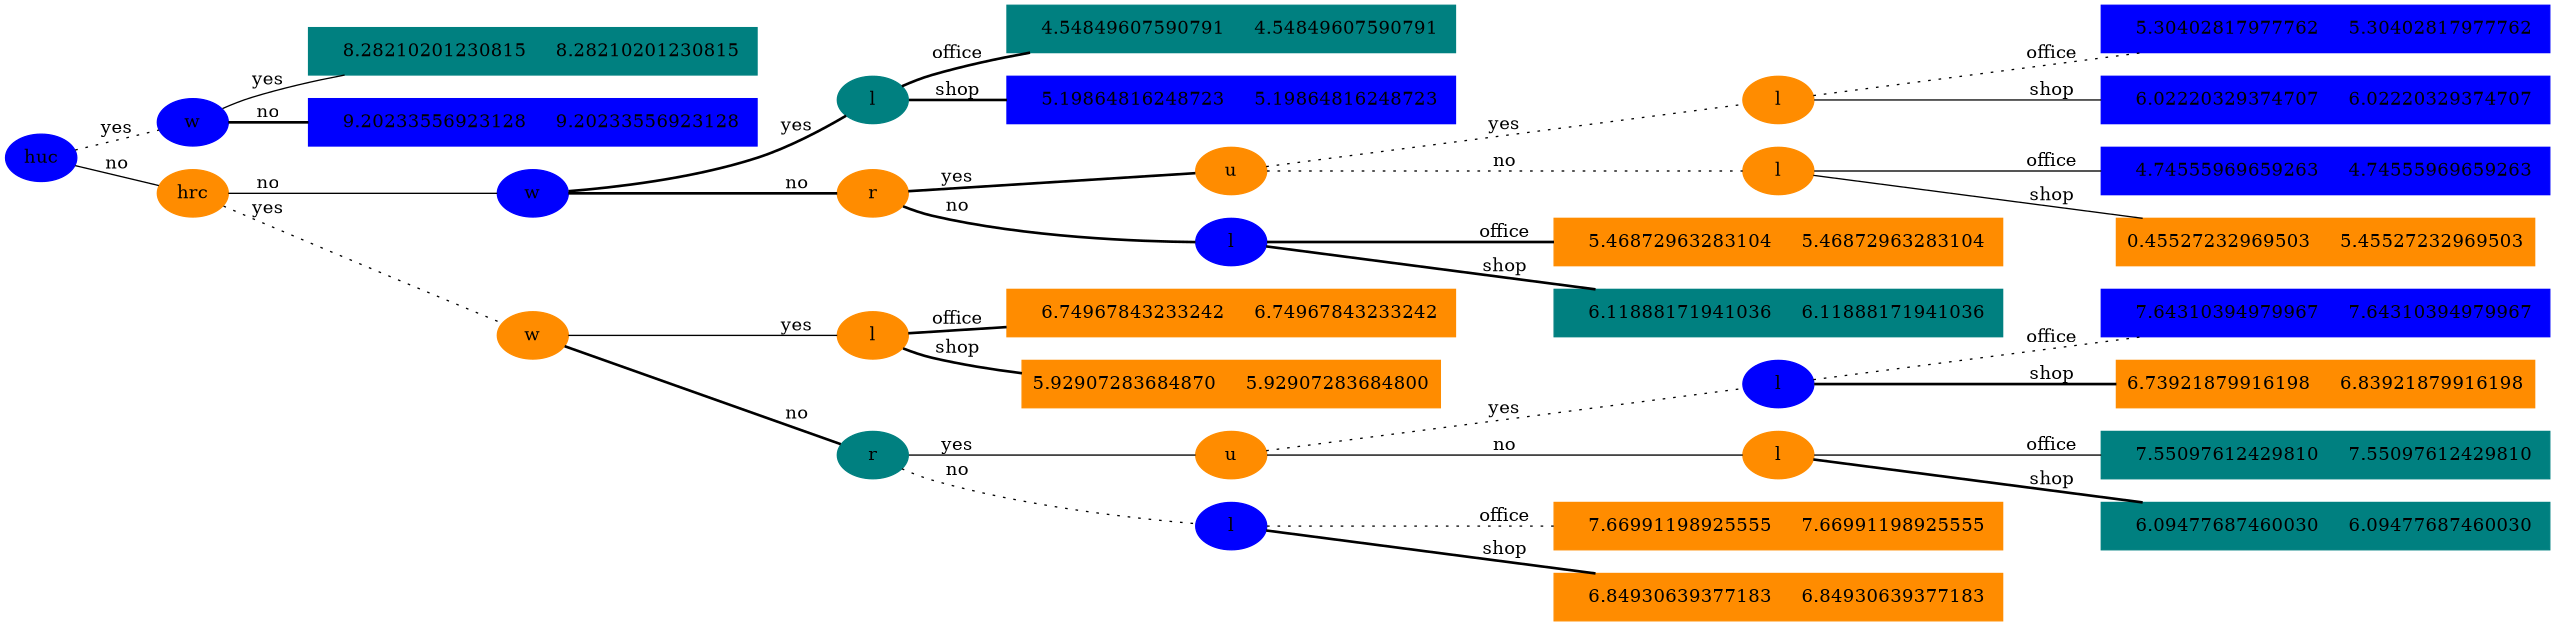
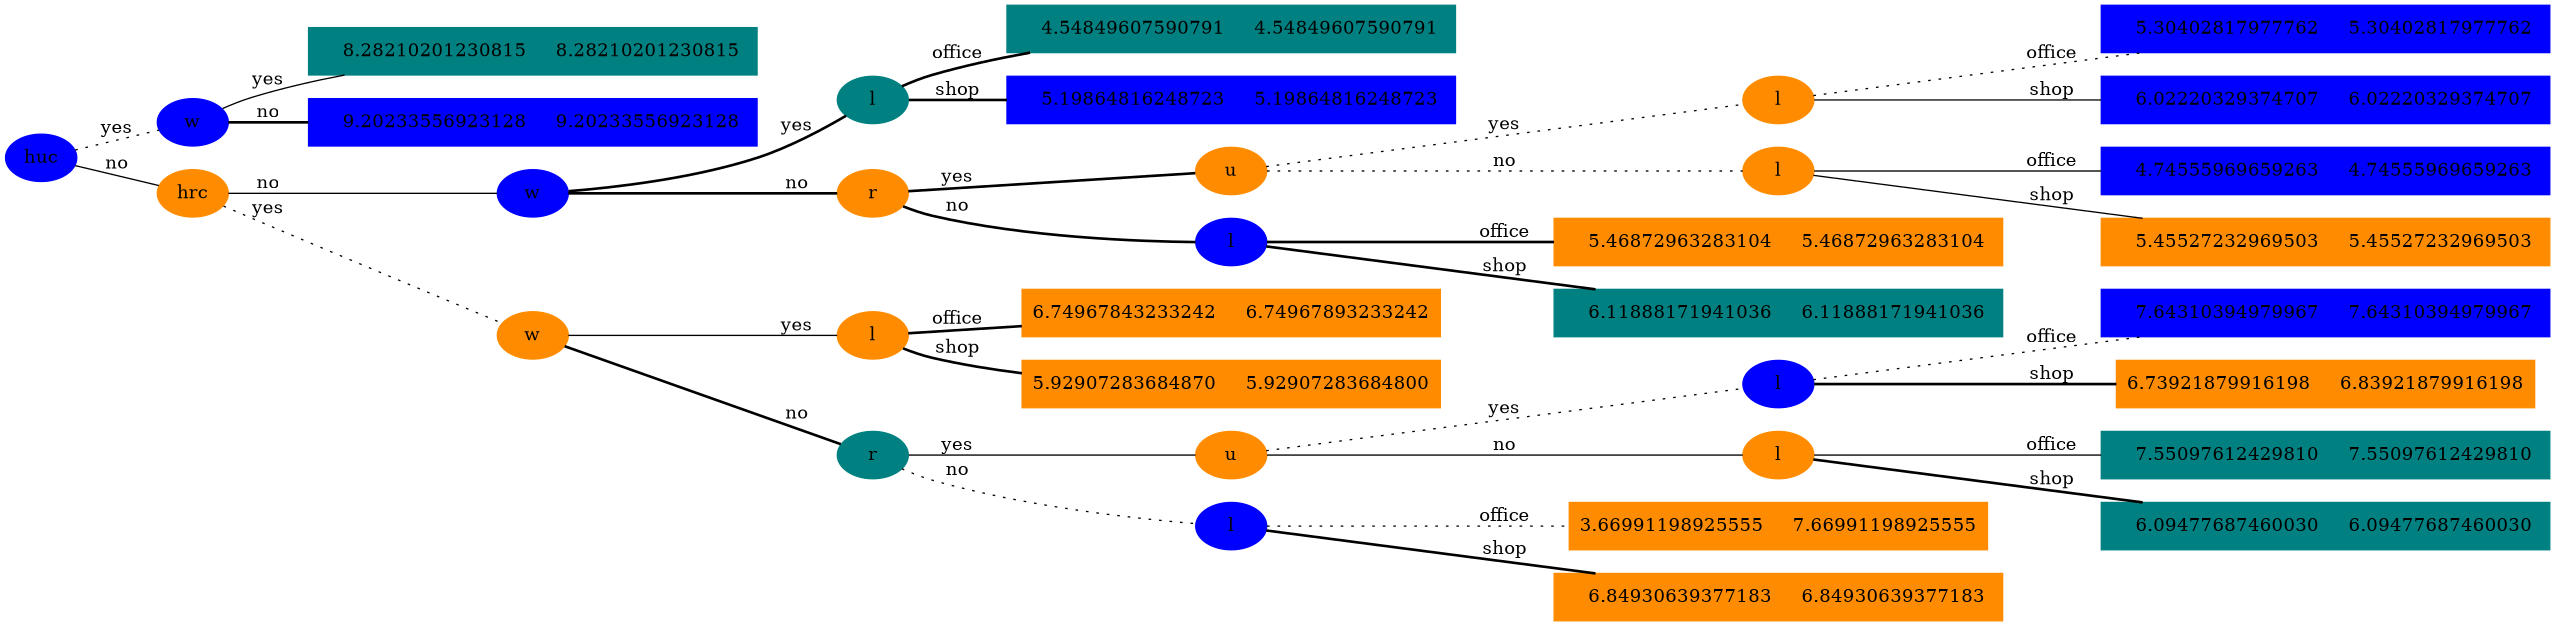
(2326, 242) -> (2326, 242)
(1231, 313) -> (1231, 313)
(1778, 526) -> (1778, 526)
